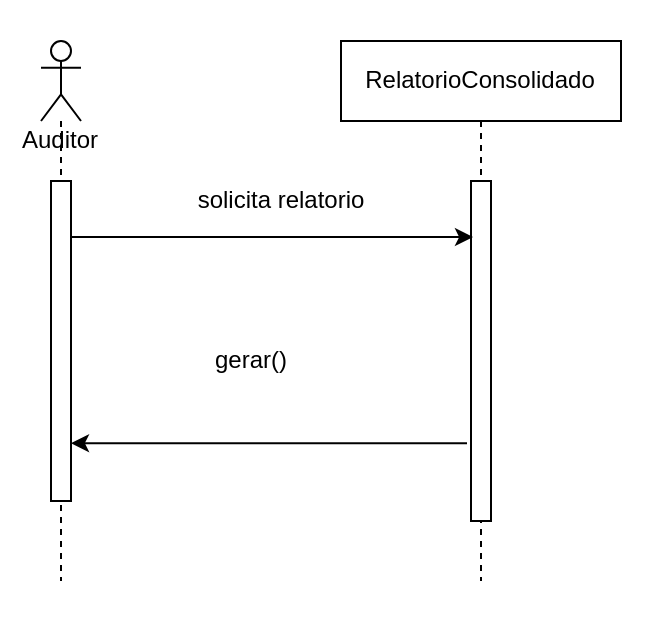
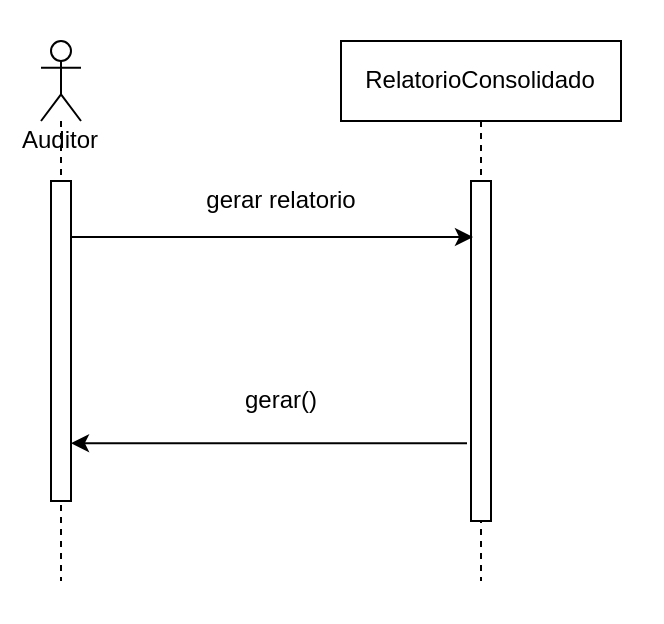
(282, 201) -> (282, 201)
(251, 361) -> (281, 401)
